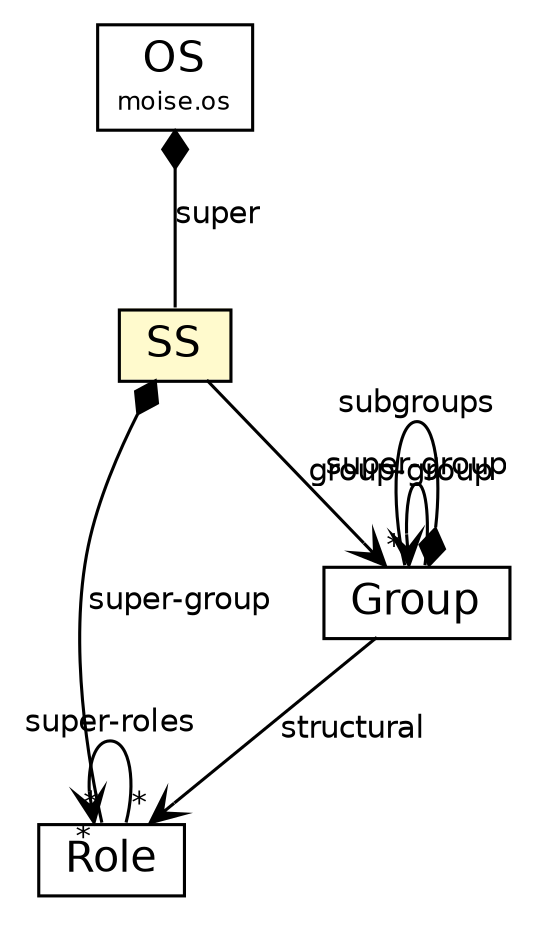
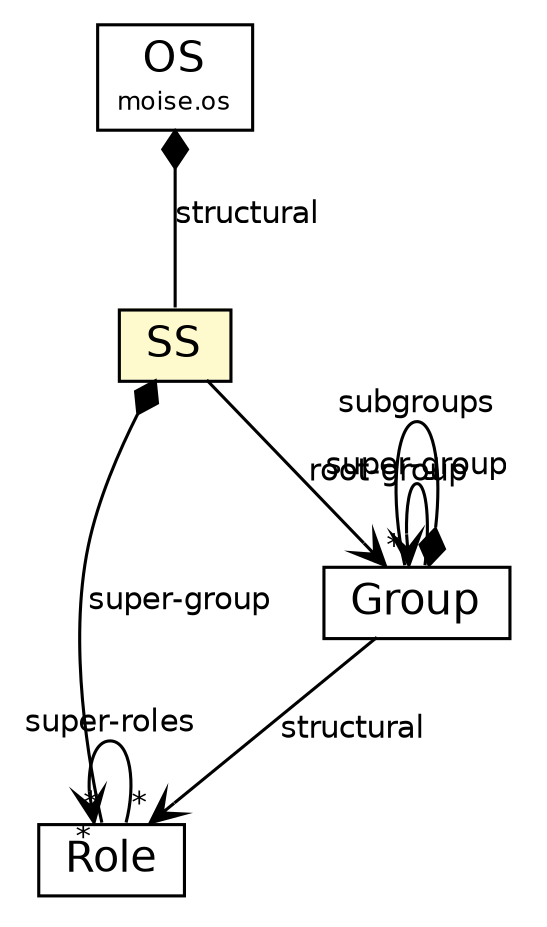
(219, 215) -> (248, 215)
(401, 473) -> (389, 473)
